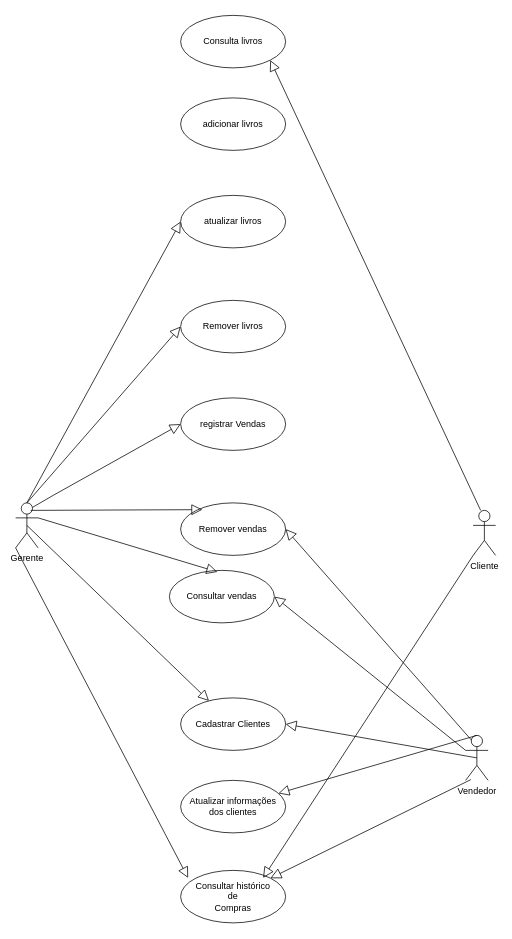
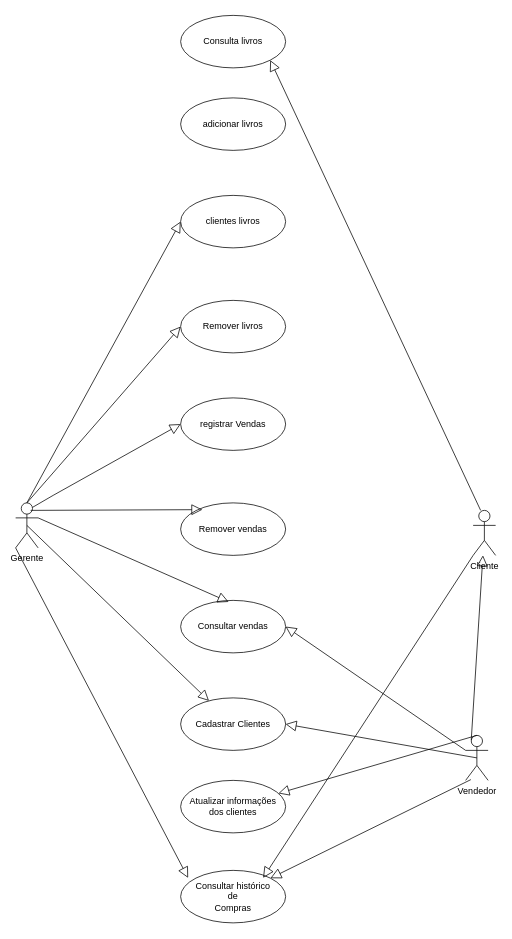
(233, 222) -> (233, 222)
(222, 597) -> (233, 627)
(382, 638) -> (477, 653)
